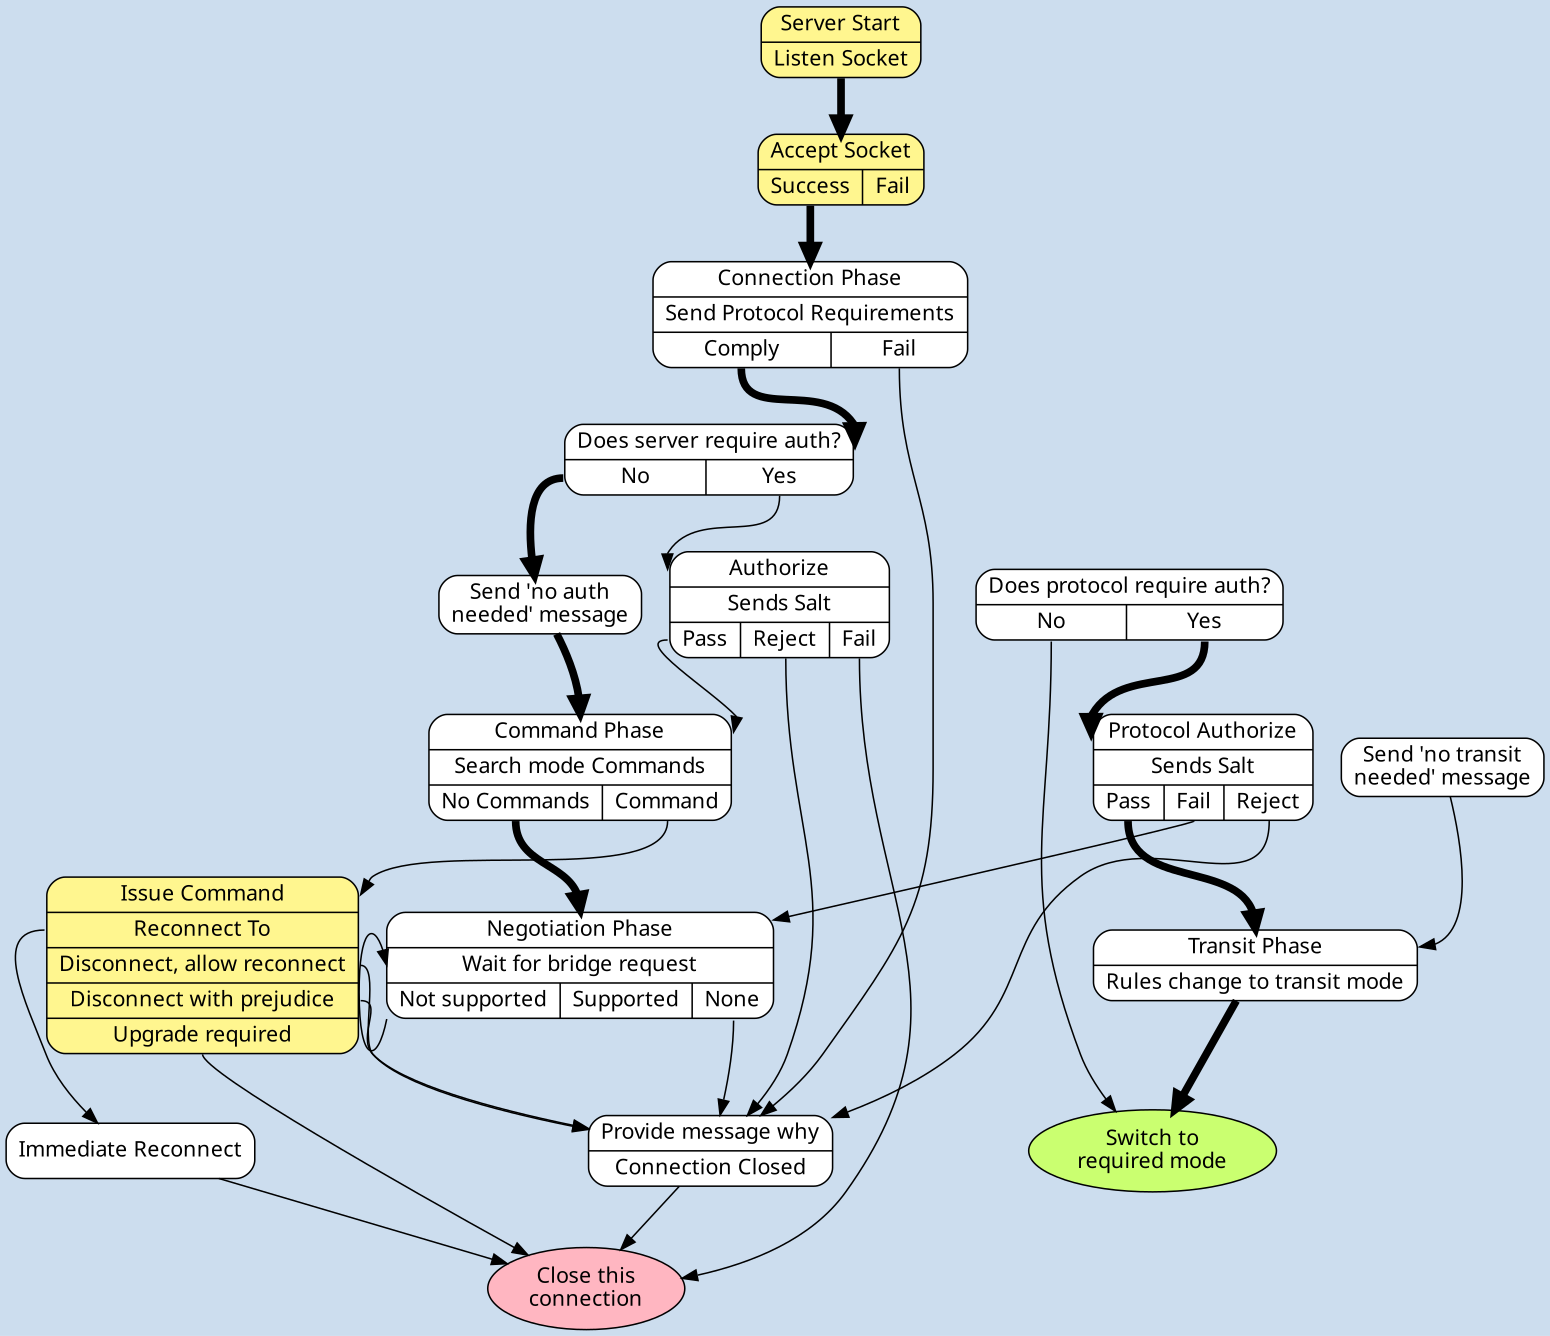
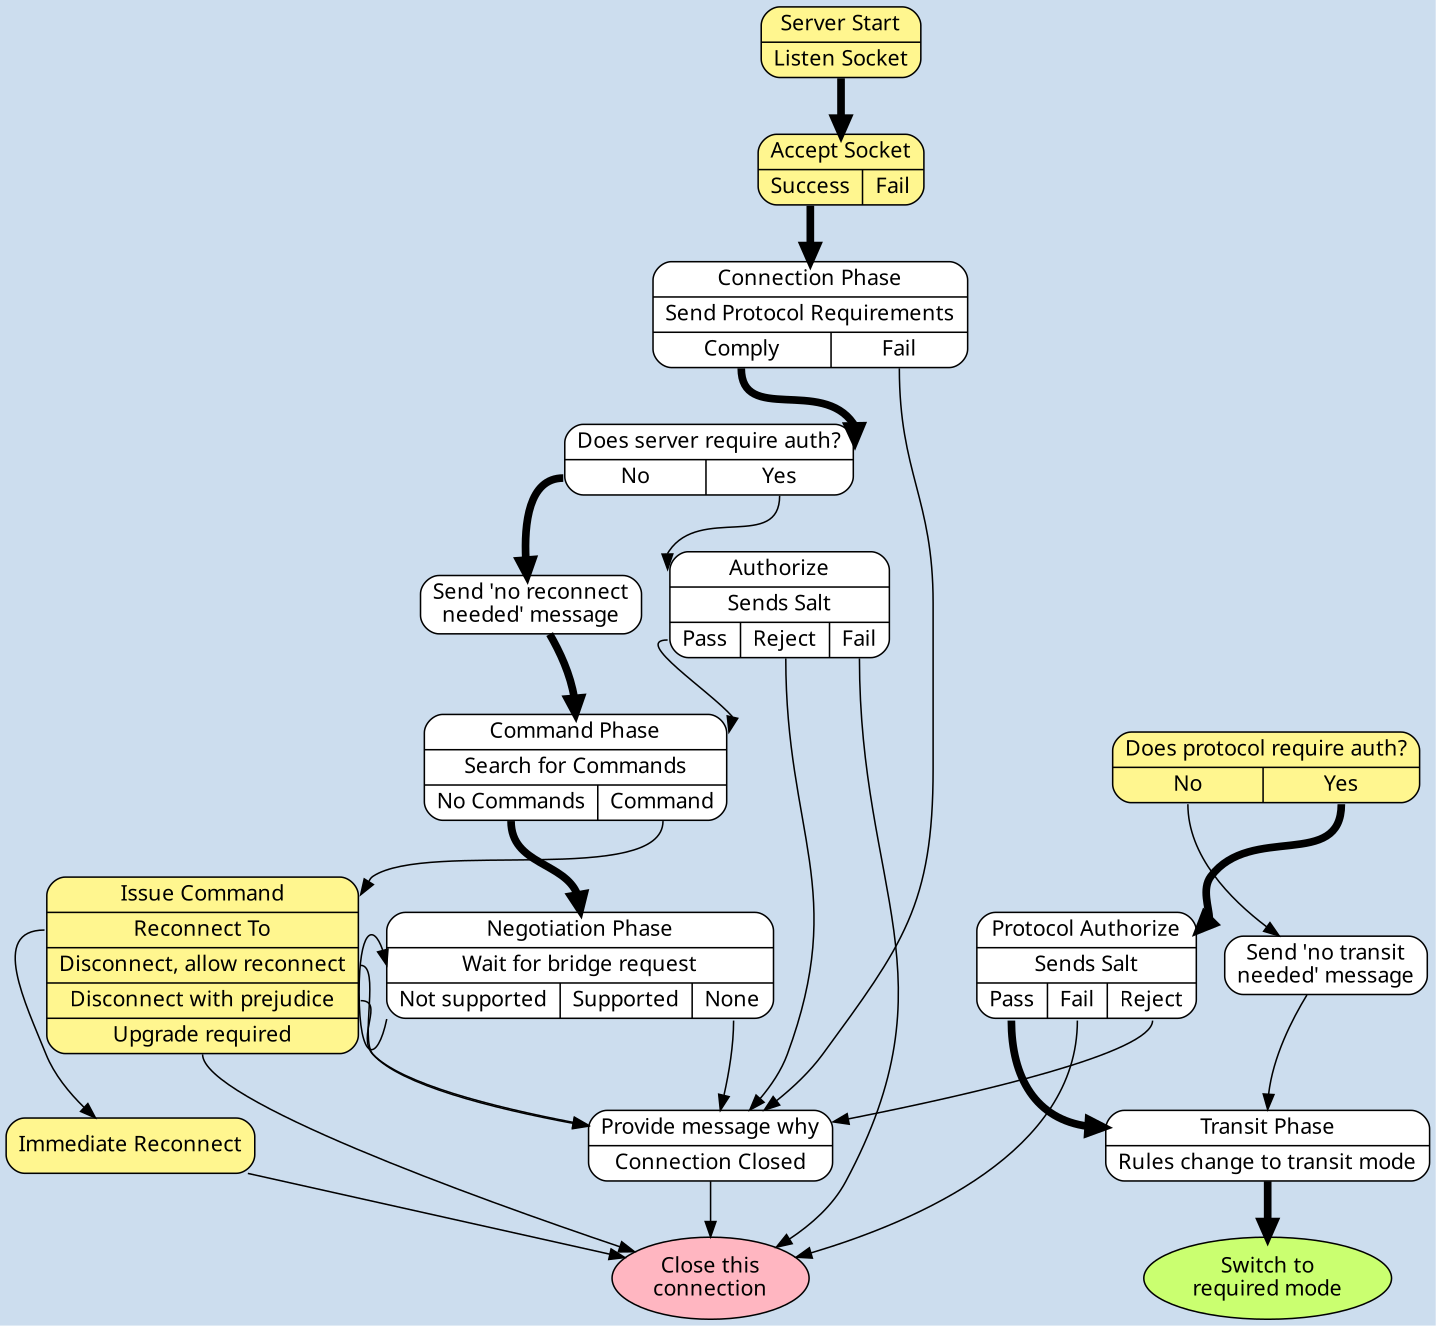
(540, 605) -> (531, 605)
(1130, 605) -> (1266, 767)
(580, 767) -> (576, 767)
(992, 870) -> (982, 1175)
(1042, 876) -> (1207, 865)
(130, 1151) -> (130, 1146)
